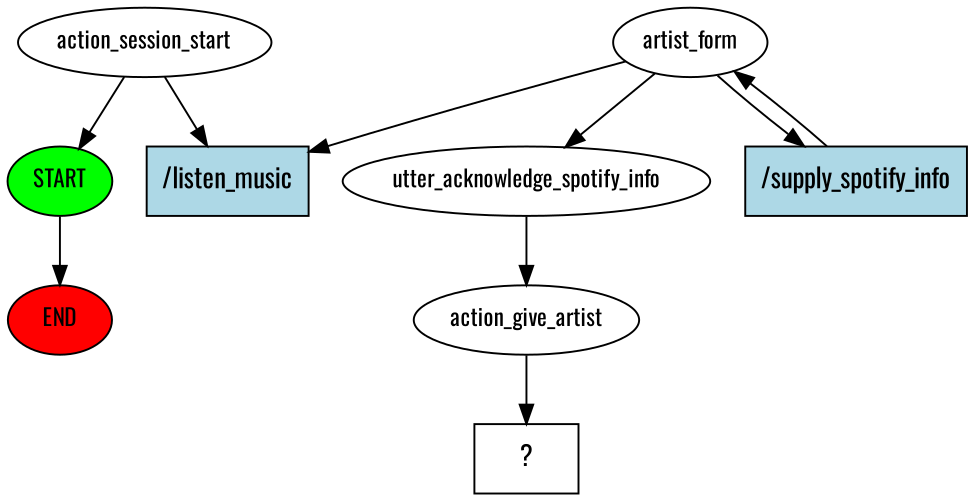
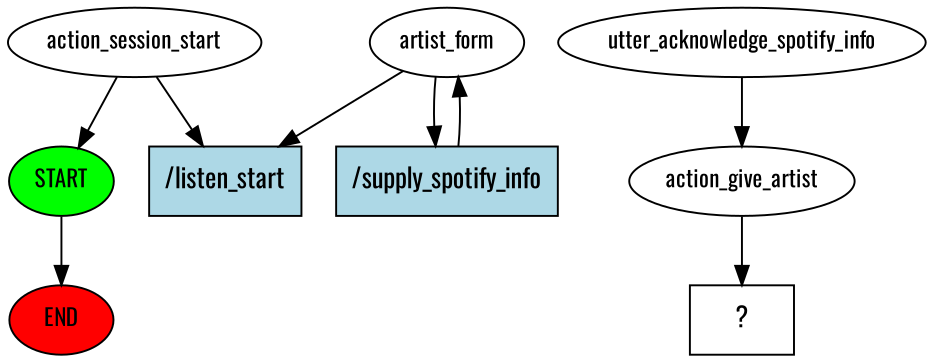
(618, 104) -> none
(228, 181) -> (225, 181)
